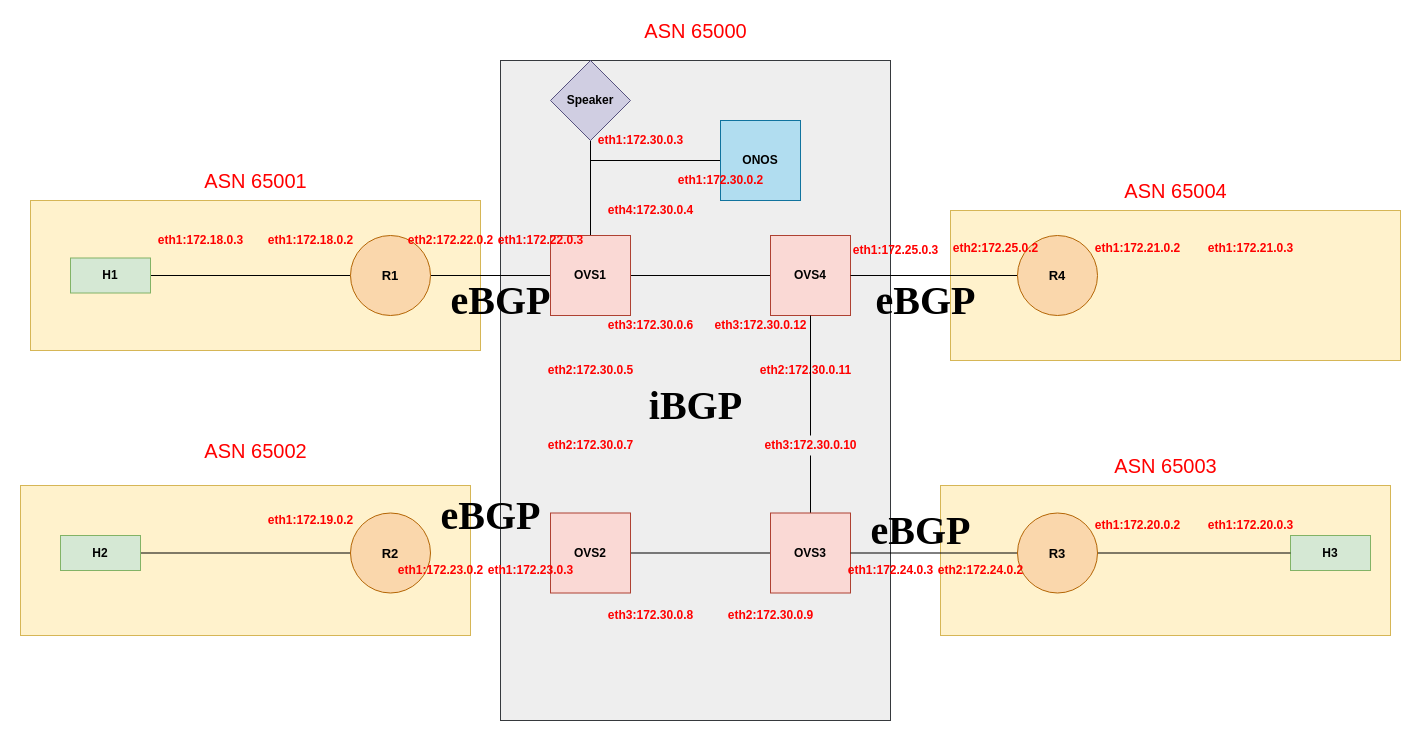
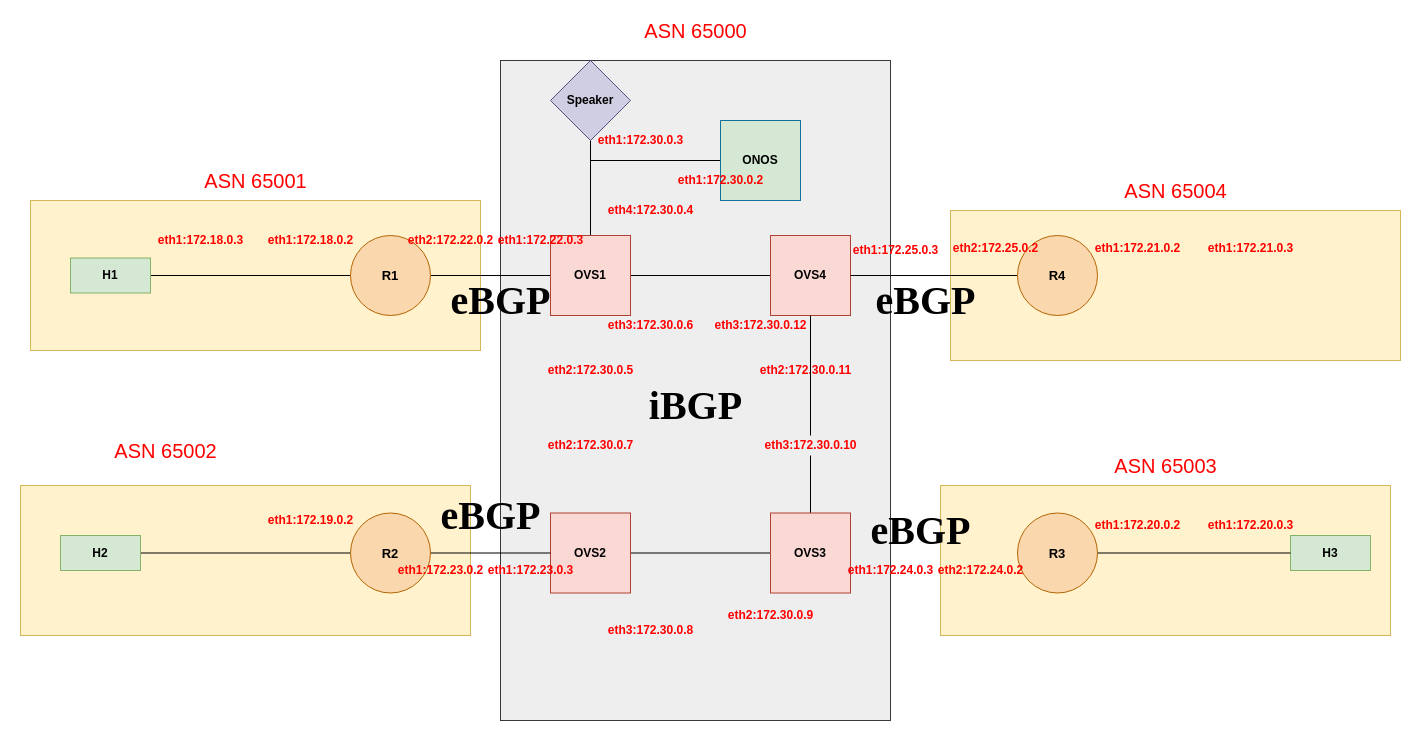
(761, 161) -> (761, 161)
(256, 451) -> (166, 451)
none -> (491, 553)
(935, 553) -> none
(651, 616) -> (651, 631)
